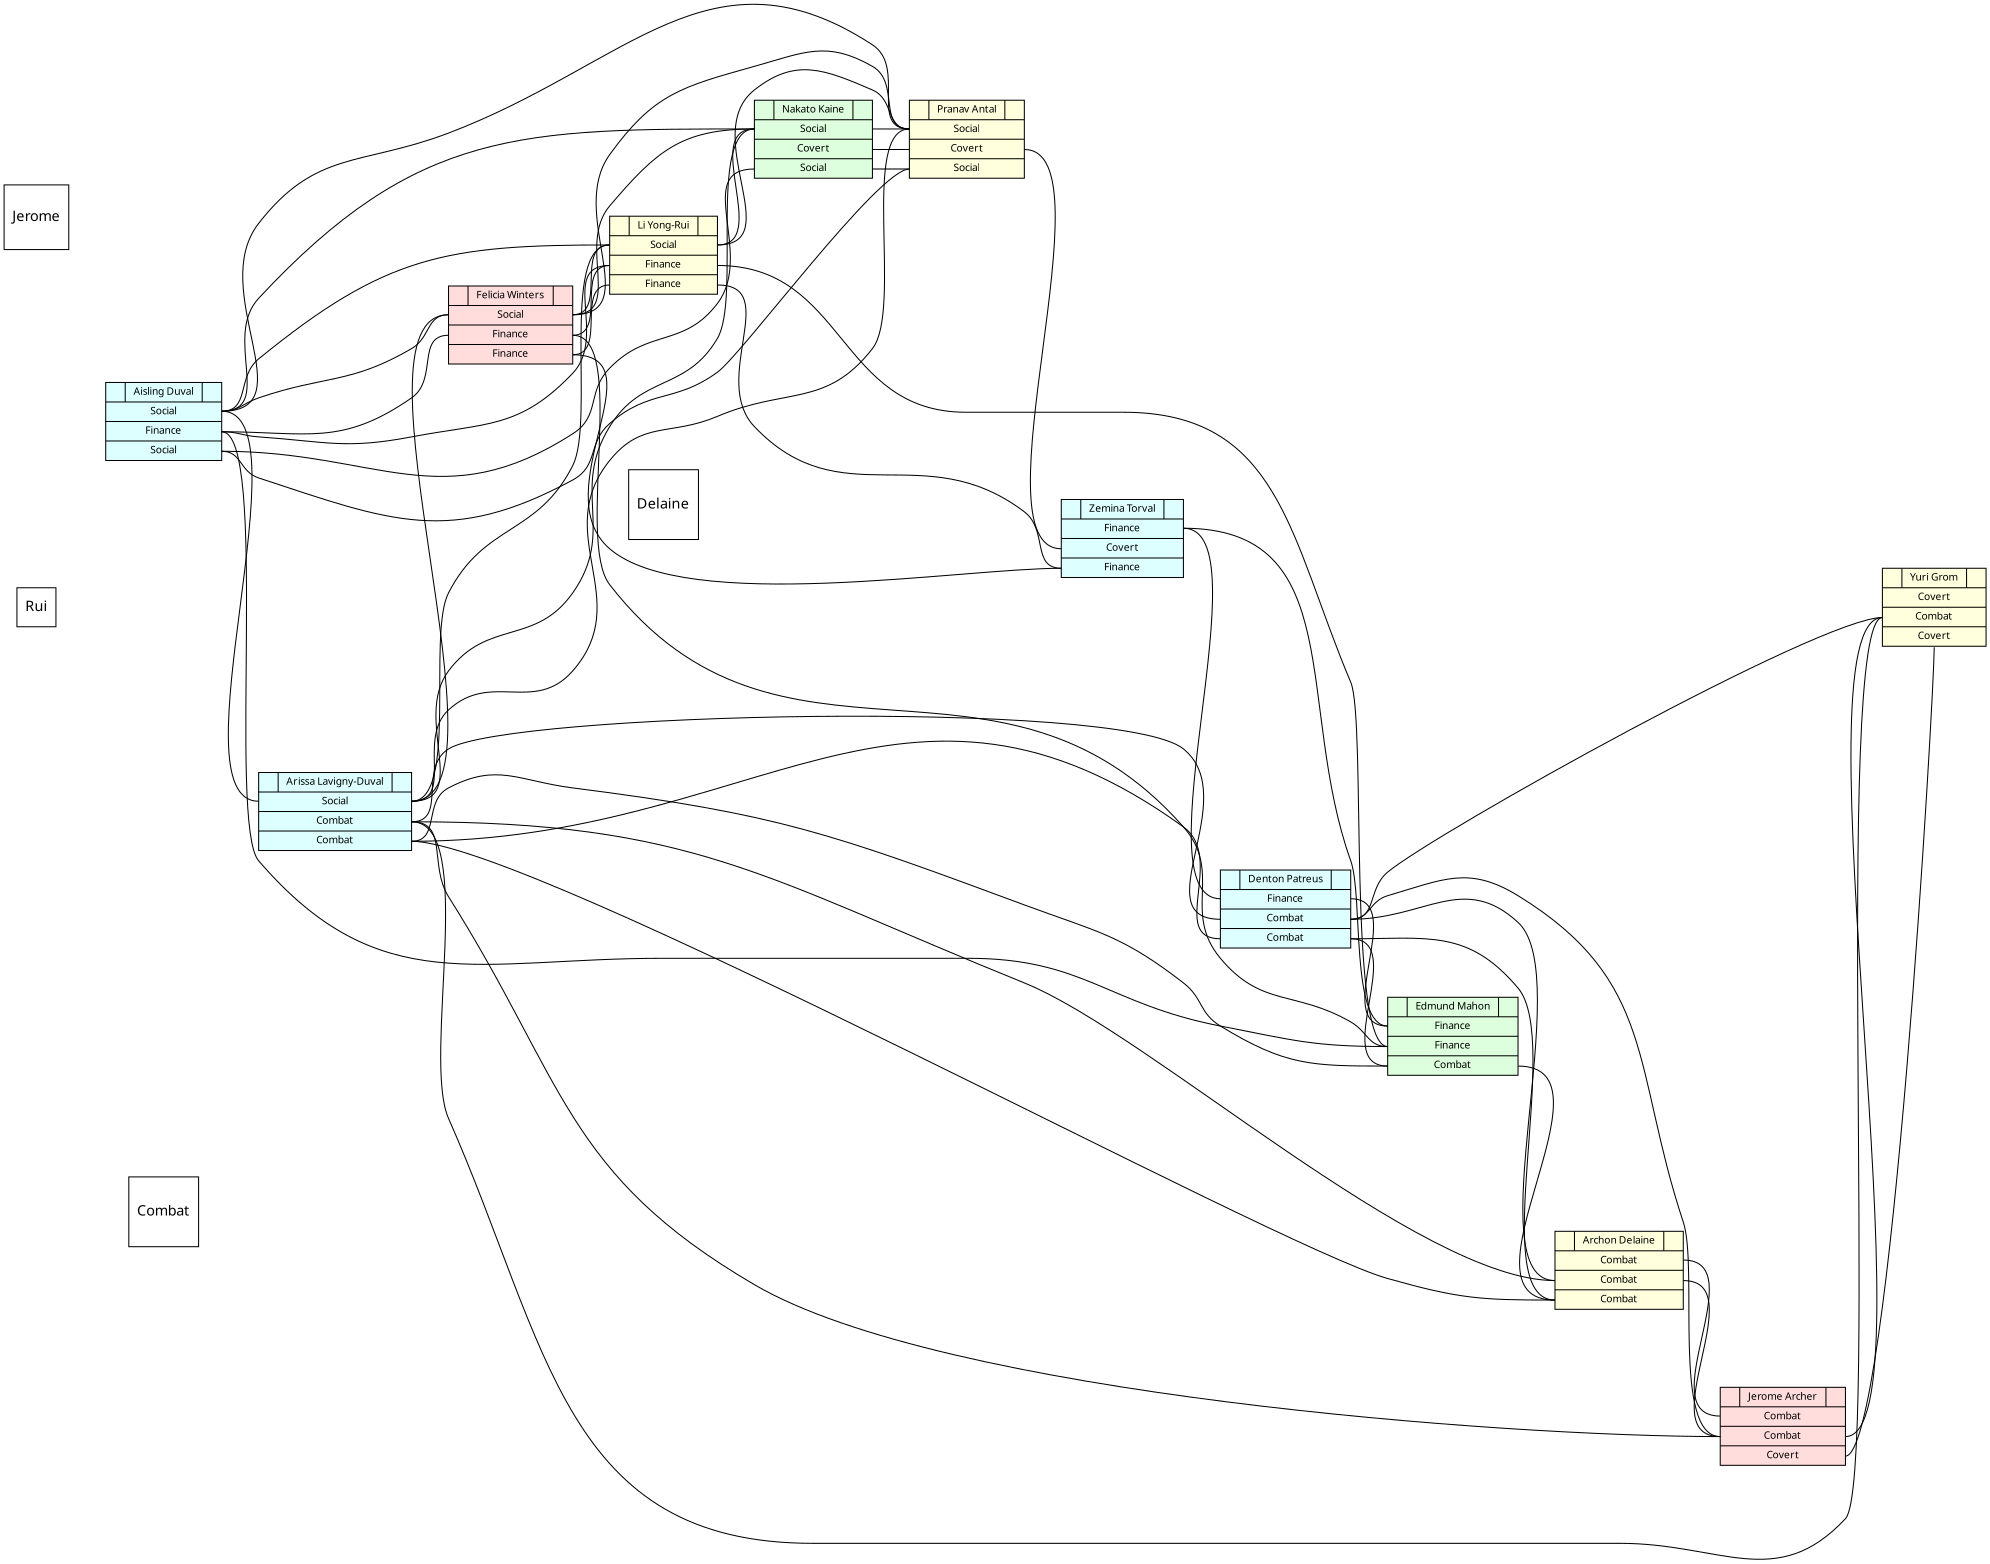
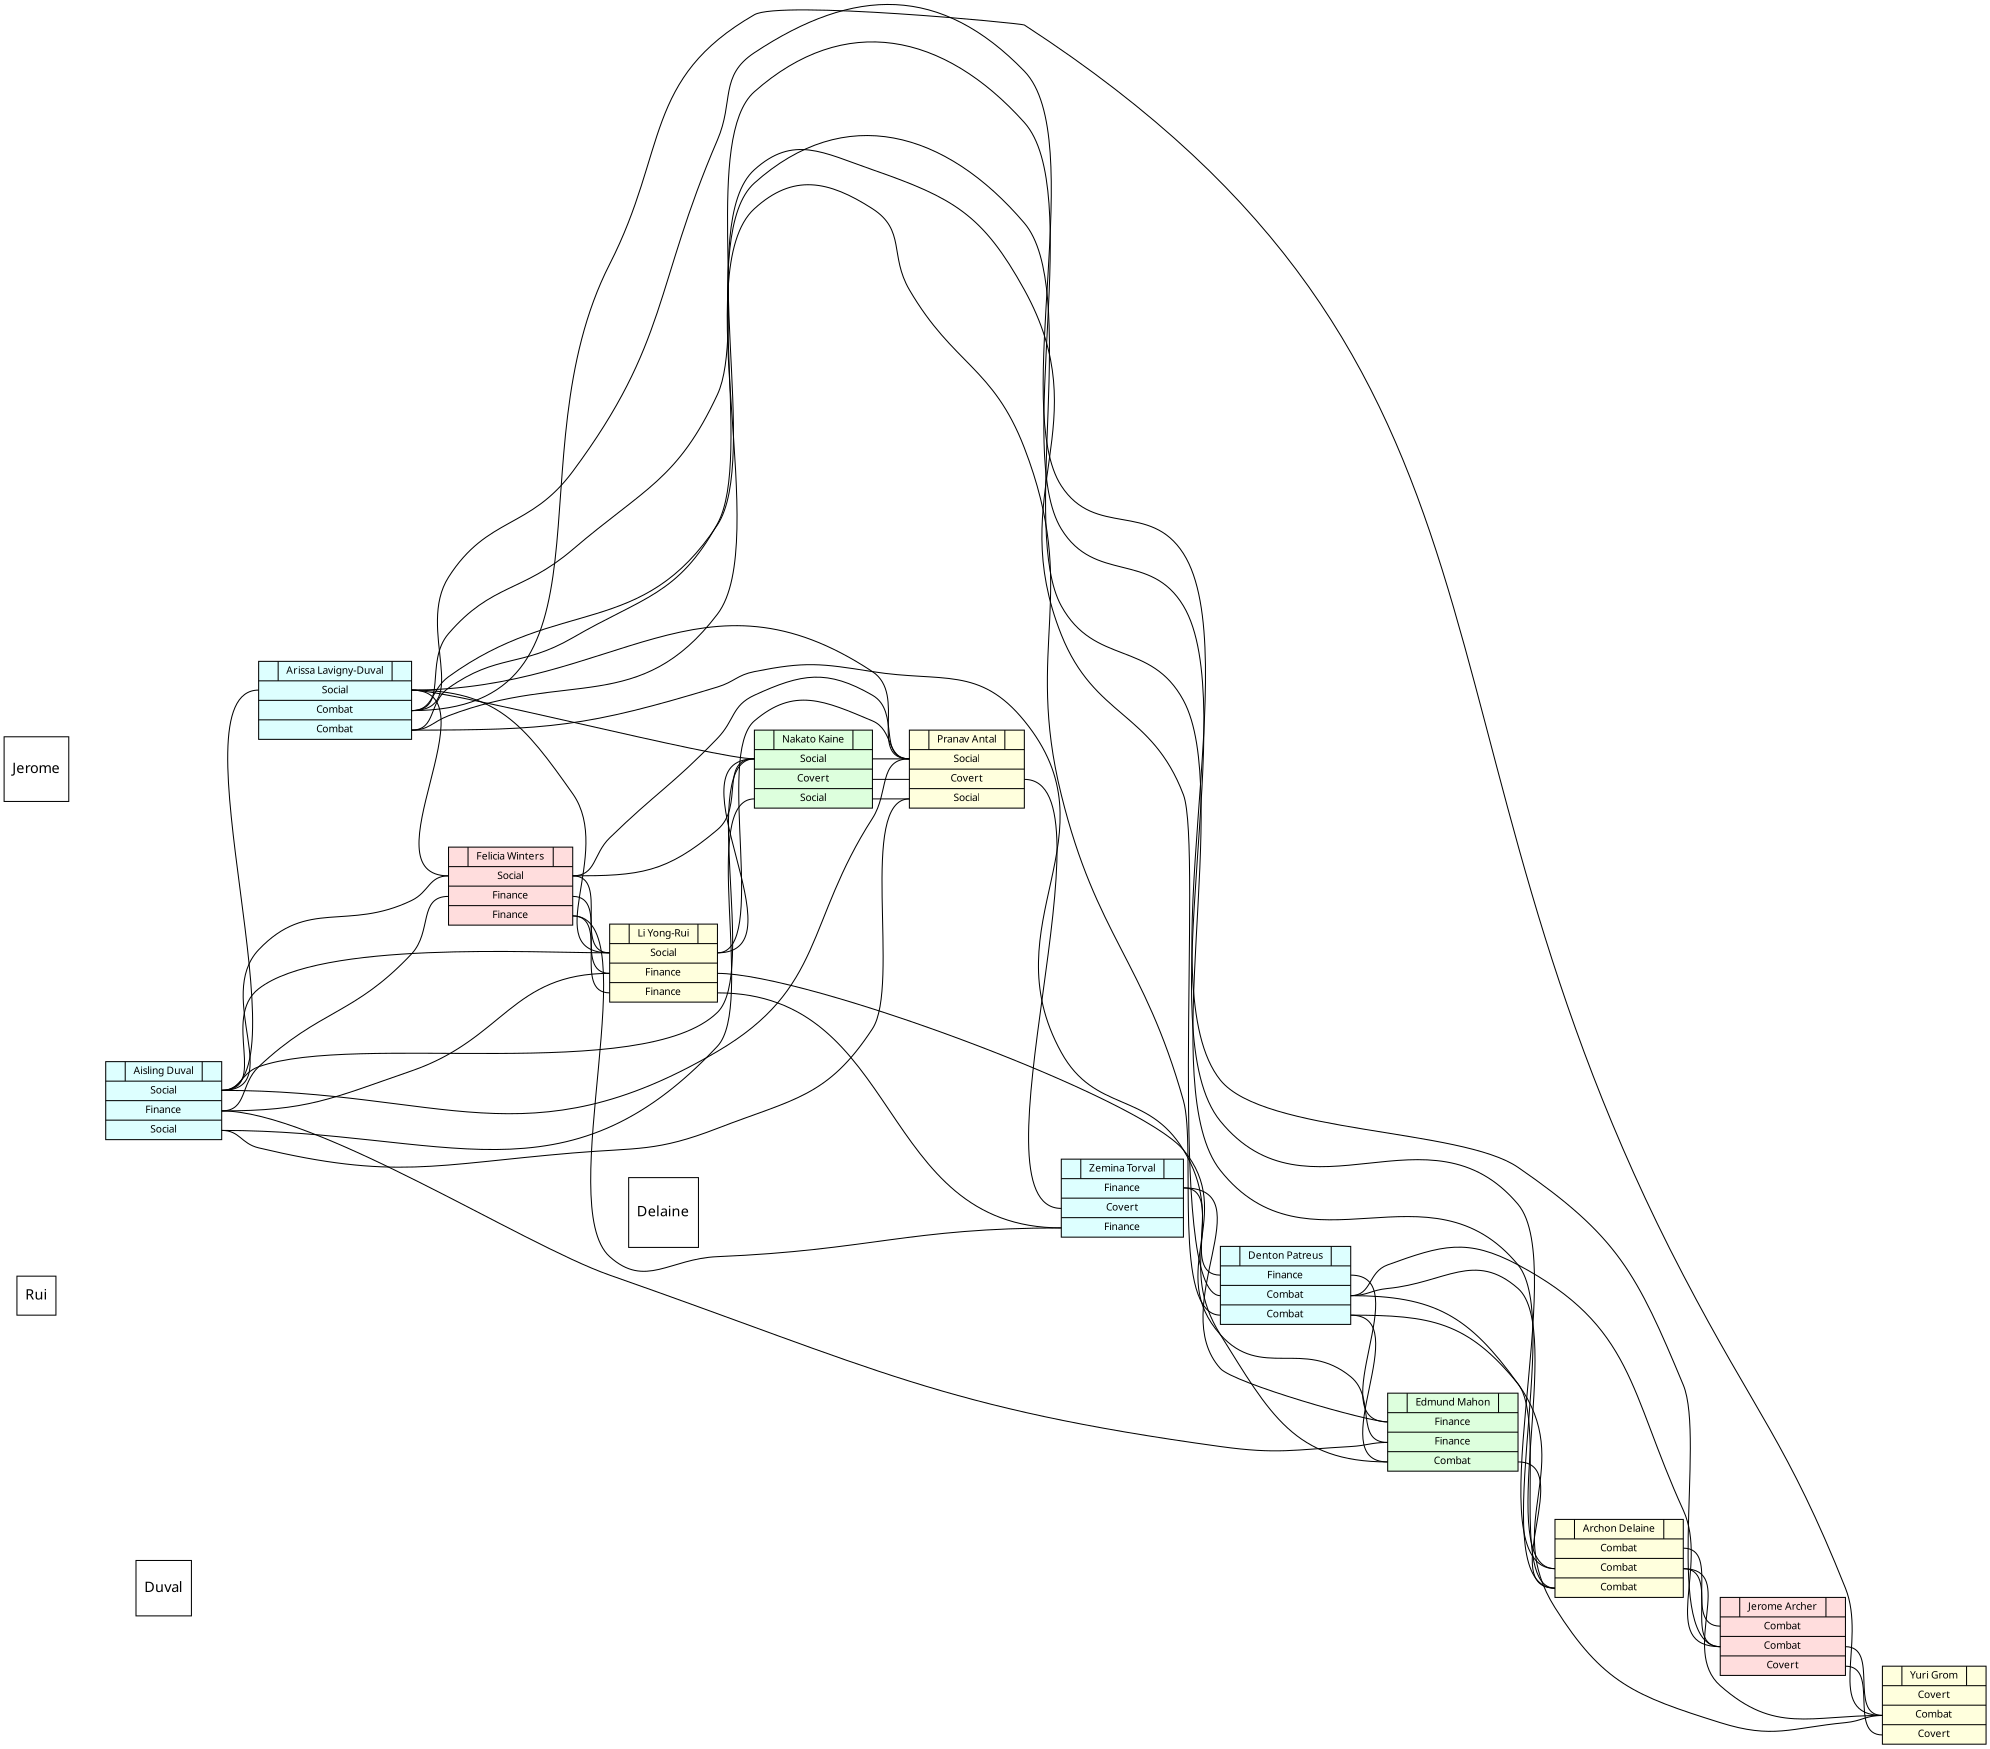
(898, 711) -> none
(164, 1212) -> (164, 1588)
none -> (1734, 1696)
